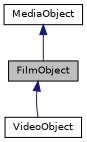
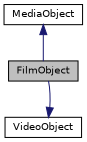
(37, 104) -> (50, 94)
